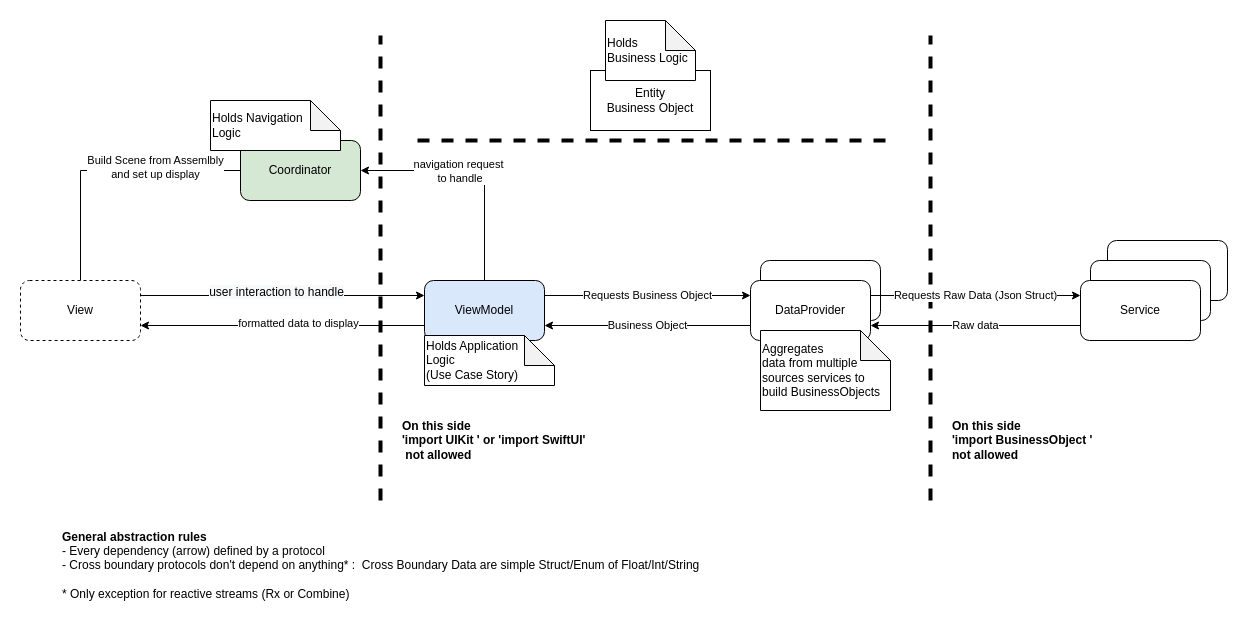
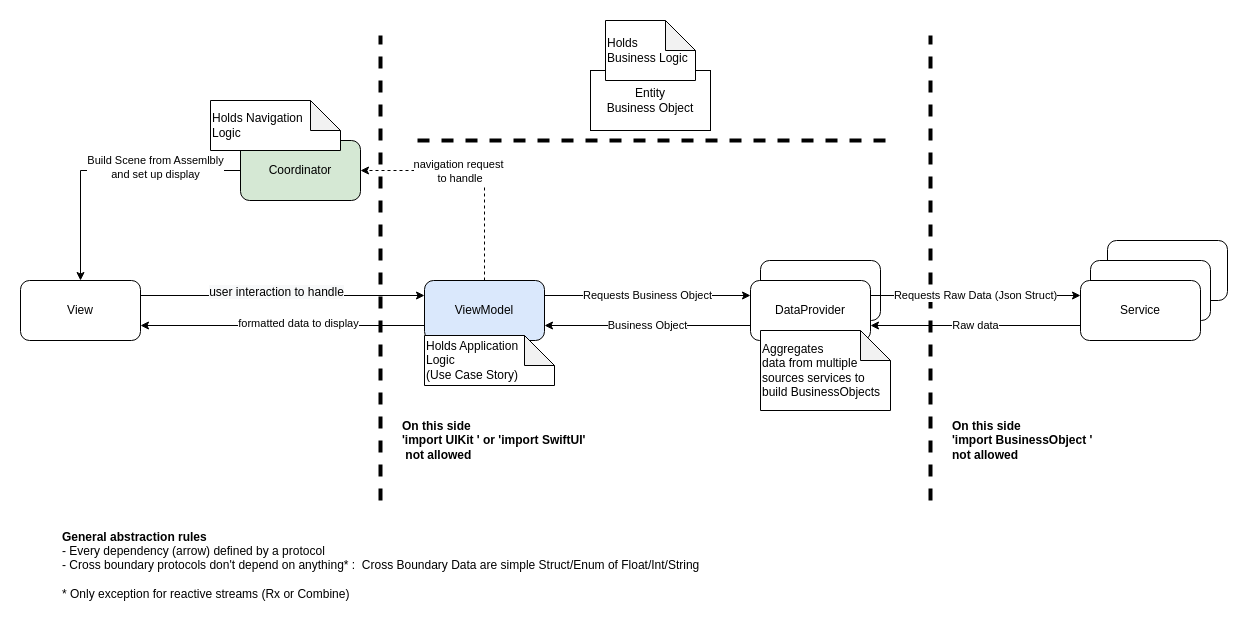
(485, 232) -> (485, 232)
(81, 276) -> (81, 272)
(81, 311) -> (81, 311)
